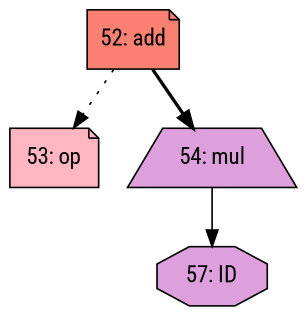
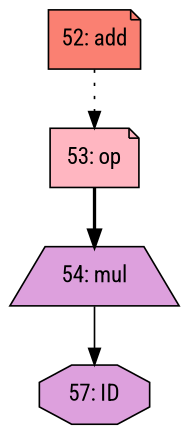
(168, 92) -> (95, 209)
